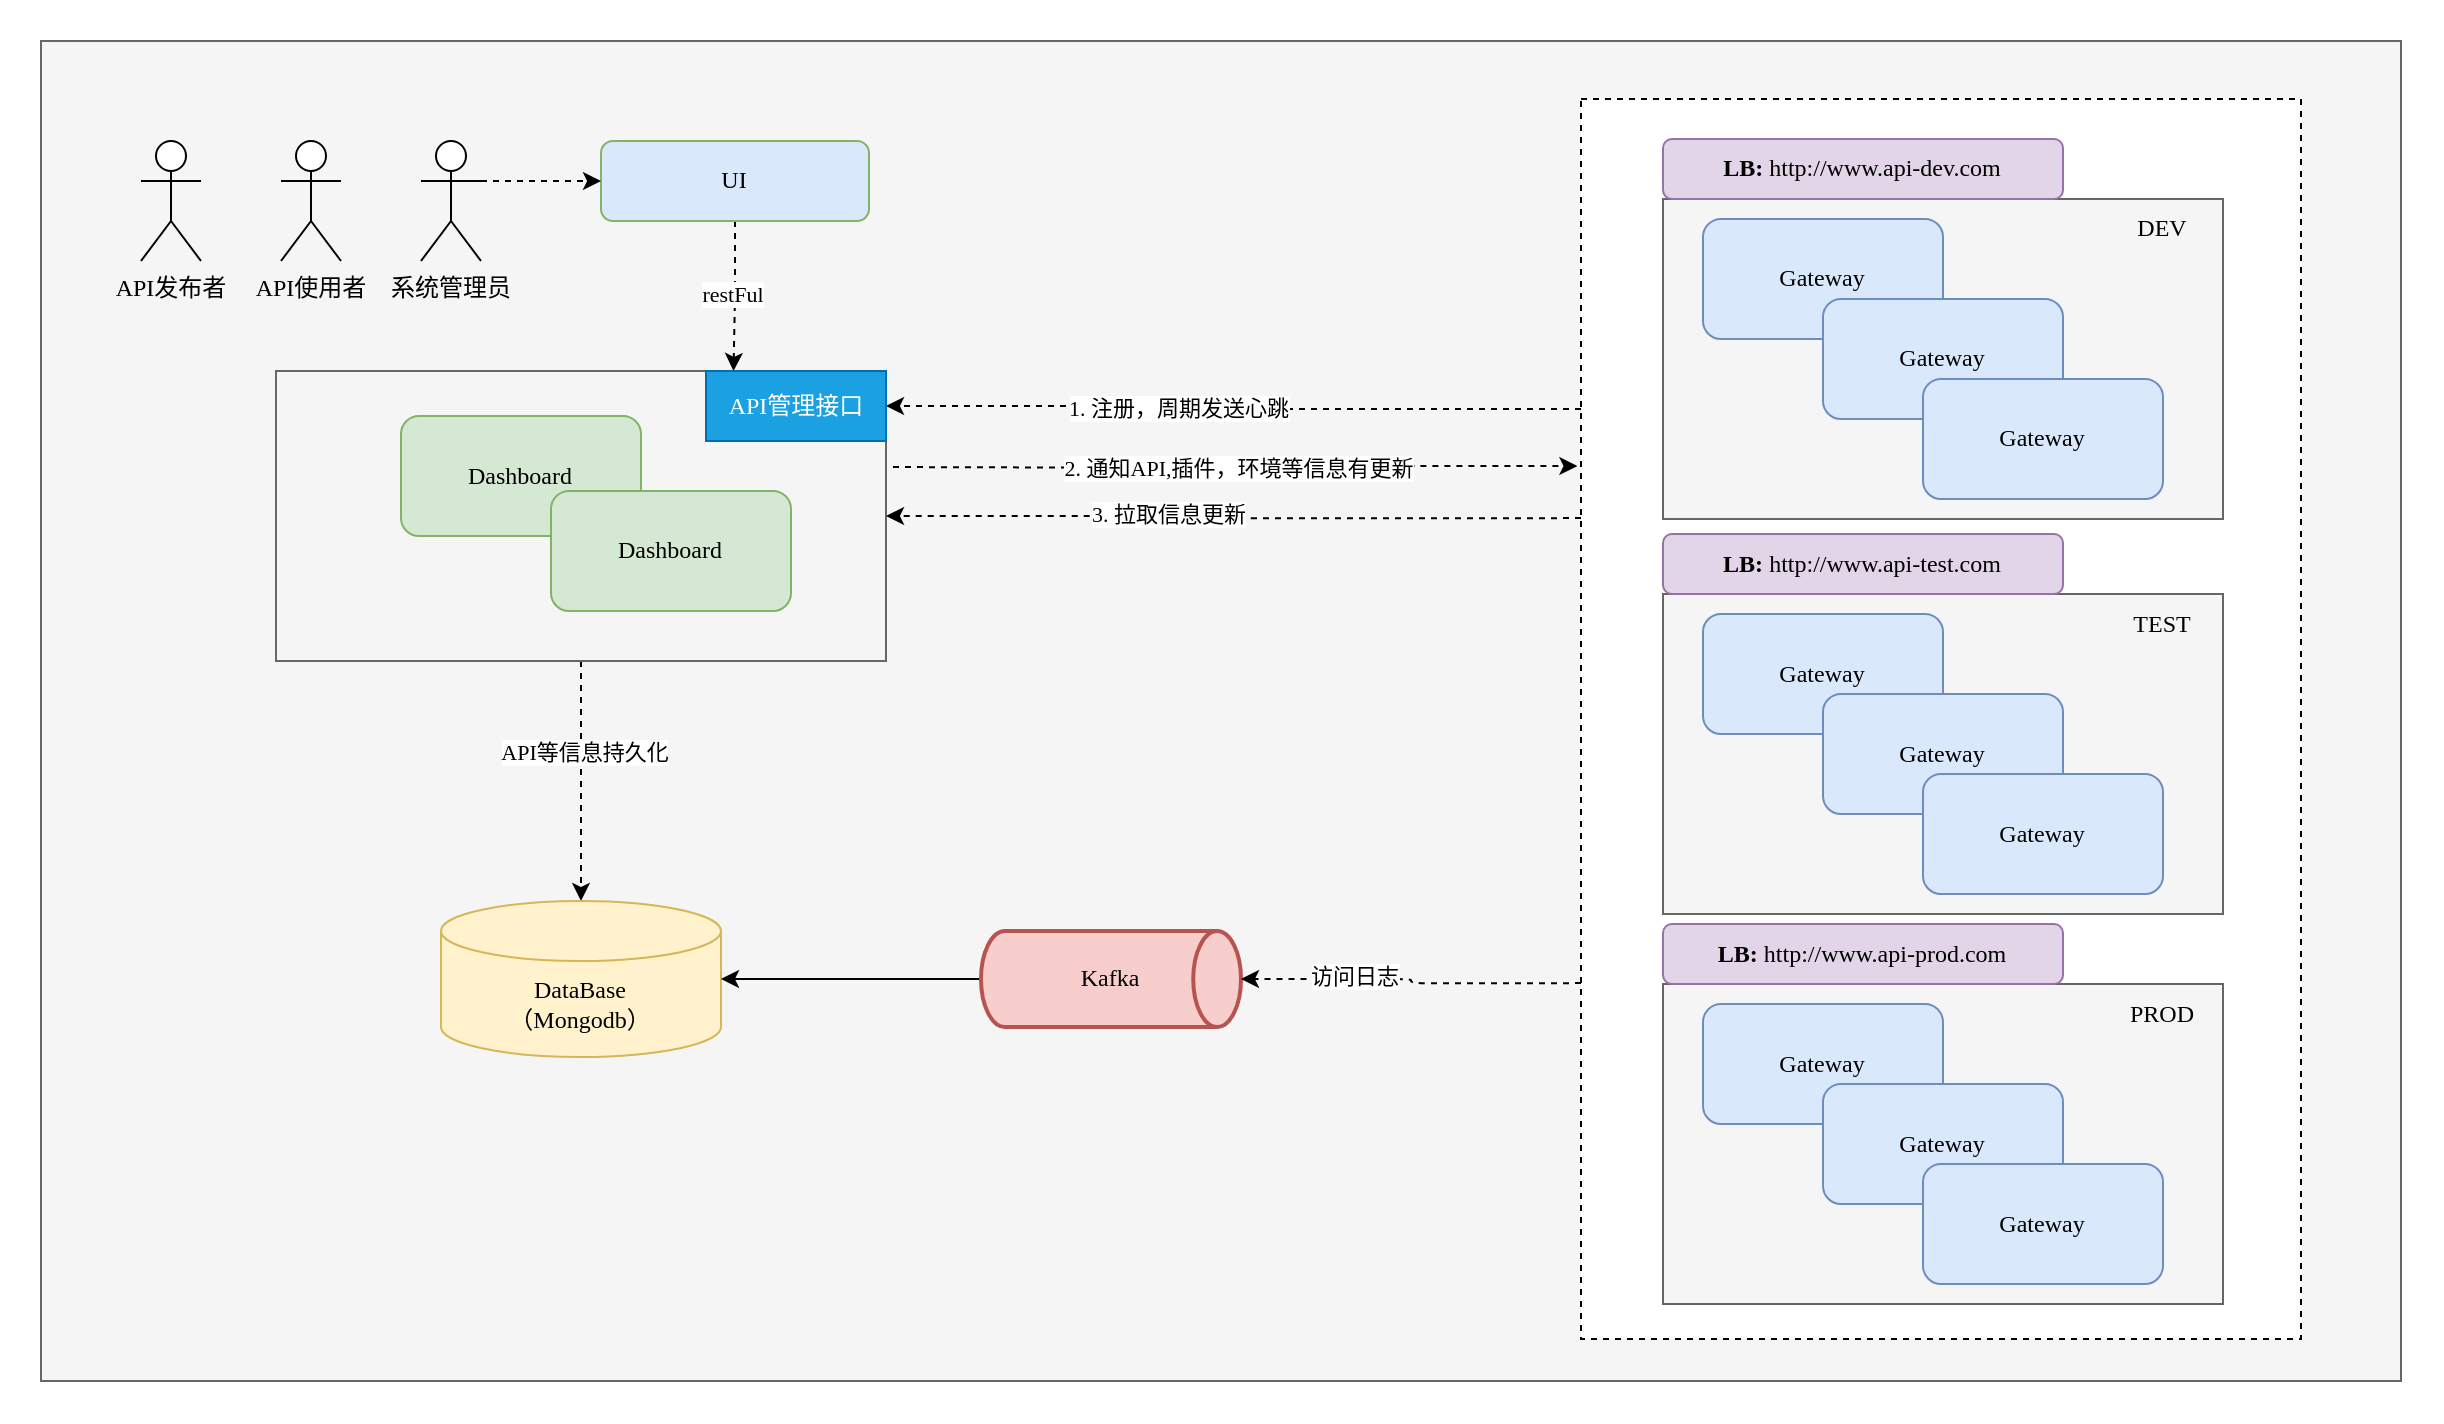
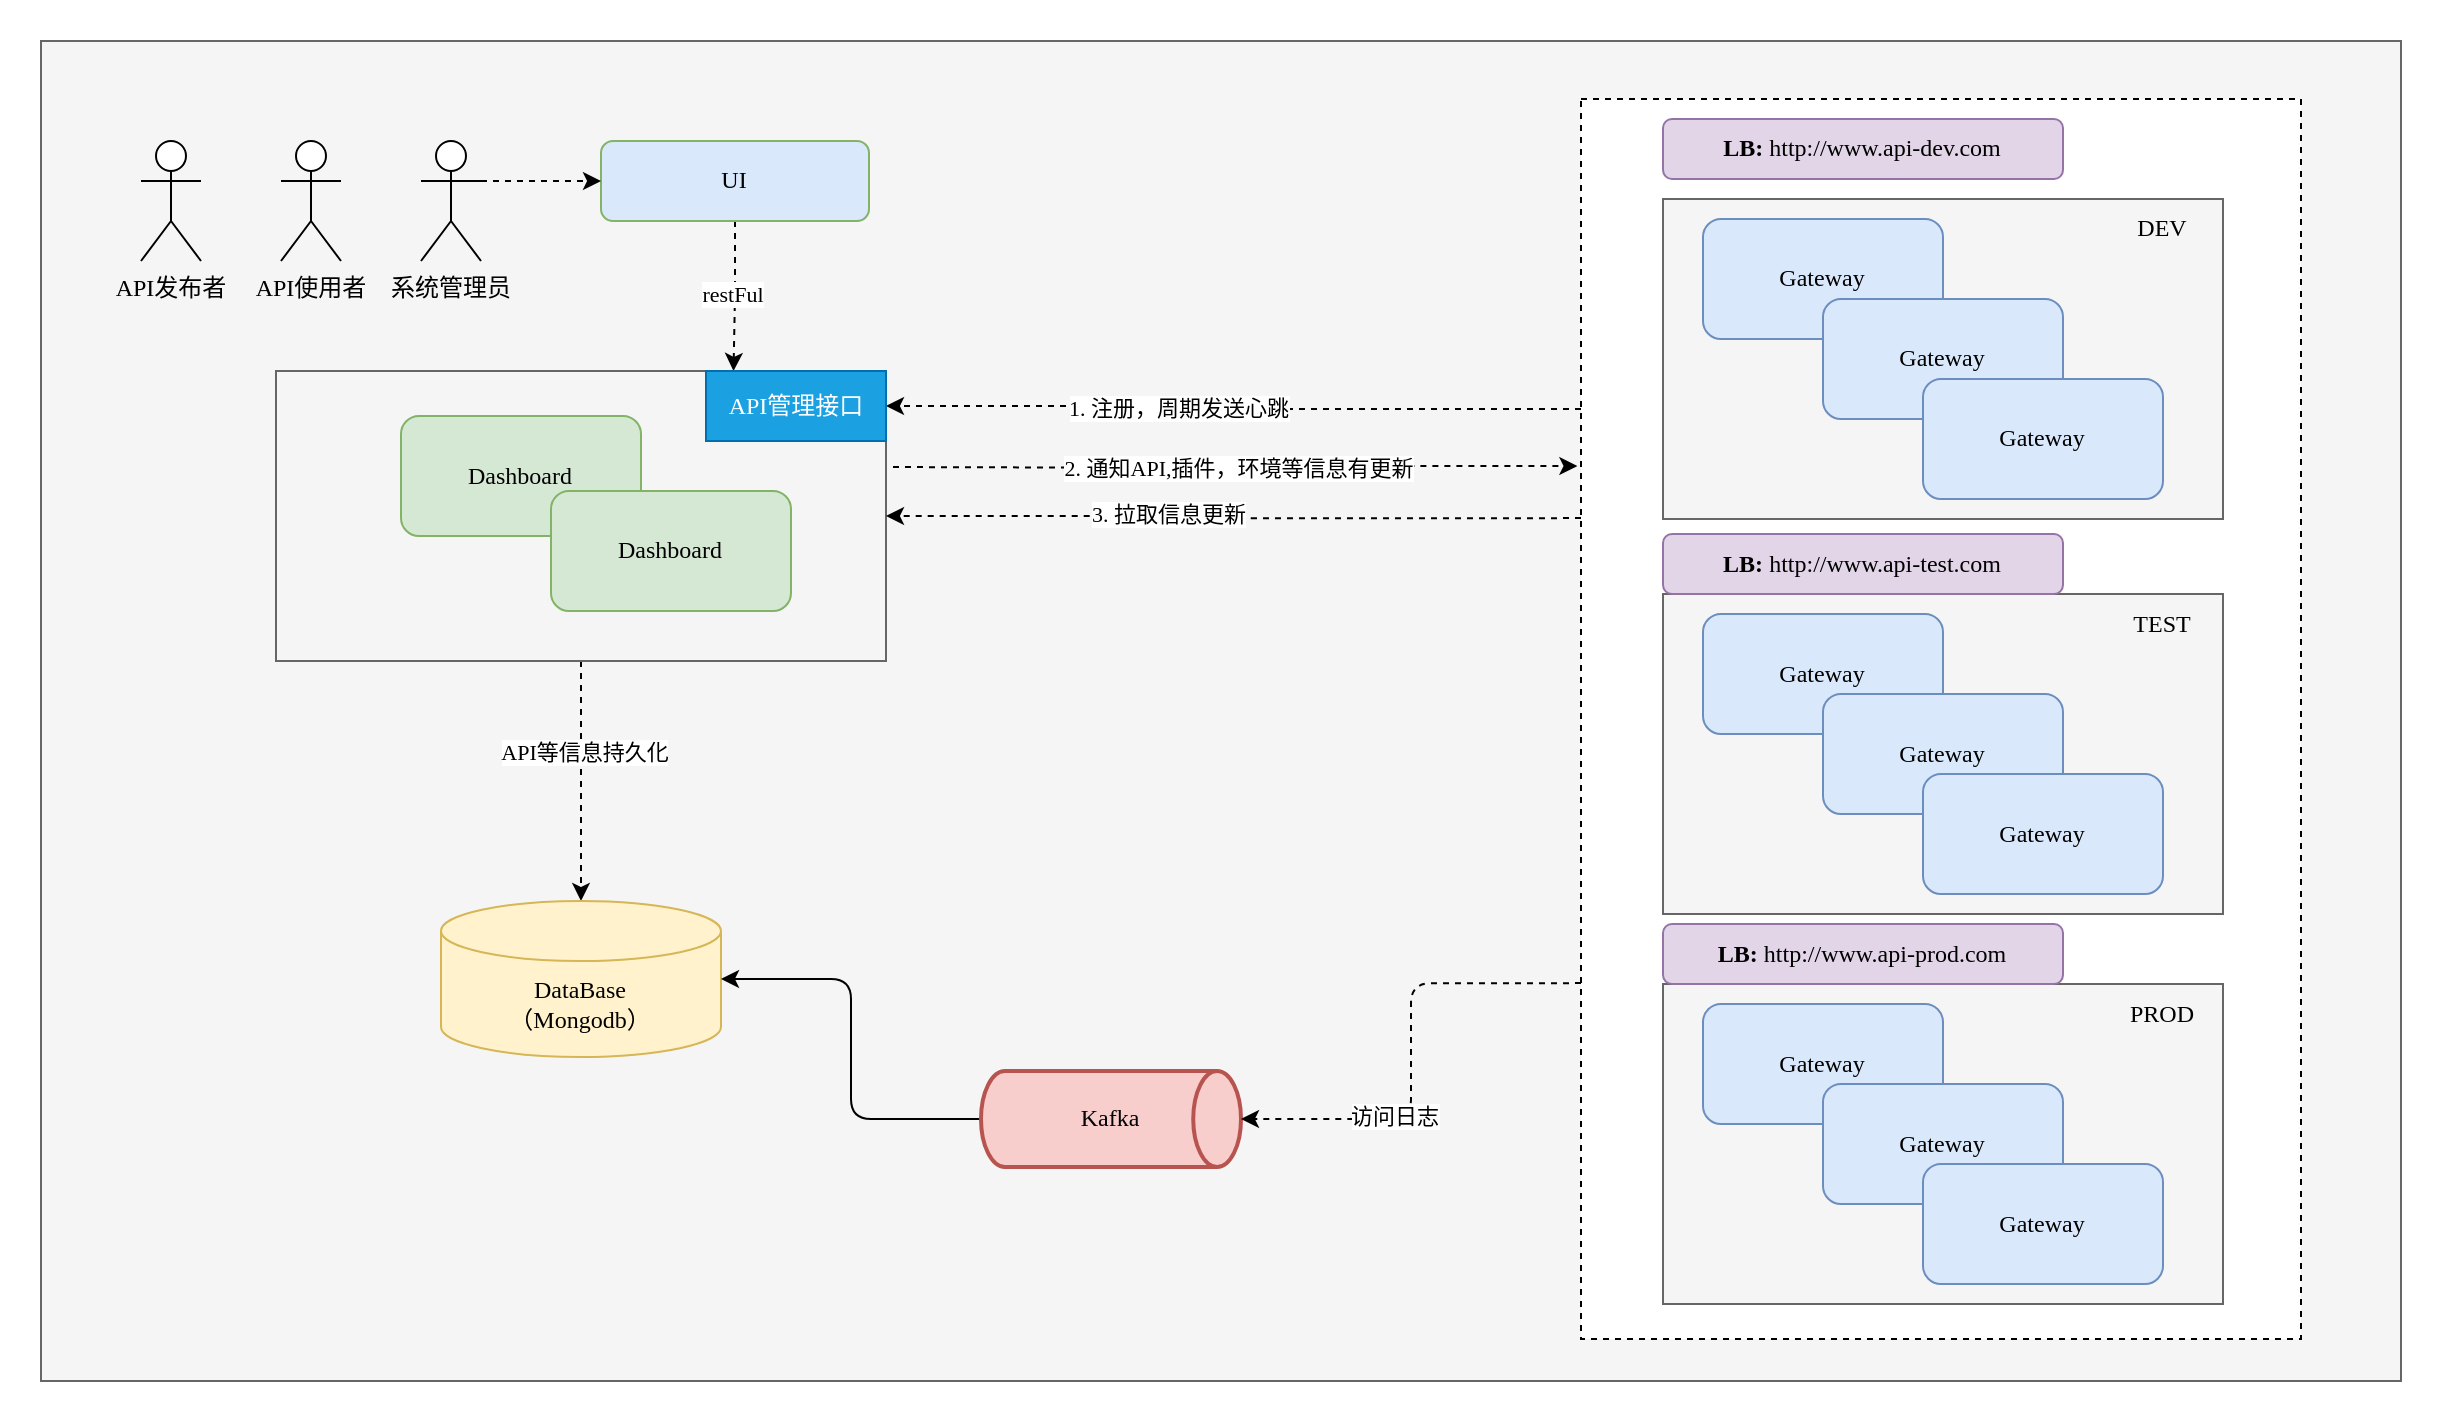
(1863, 169) -> (1863, 149)
(1111, 979) -> (1111, 1119)
